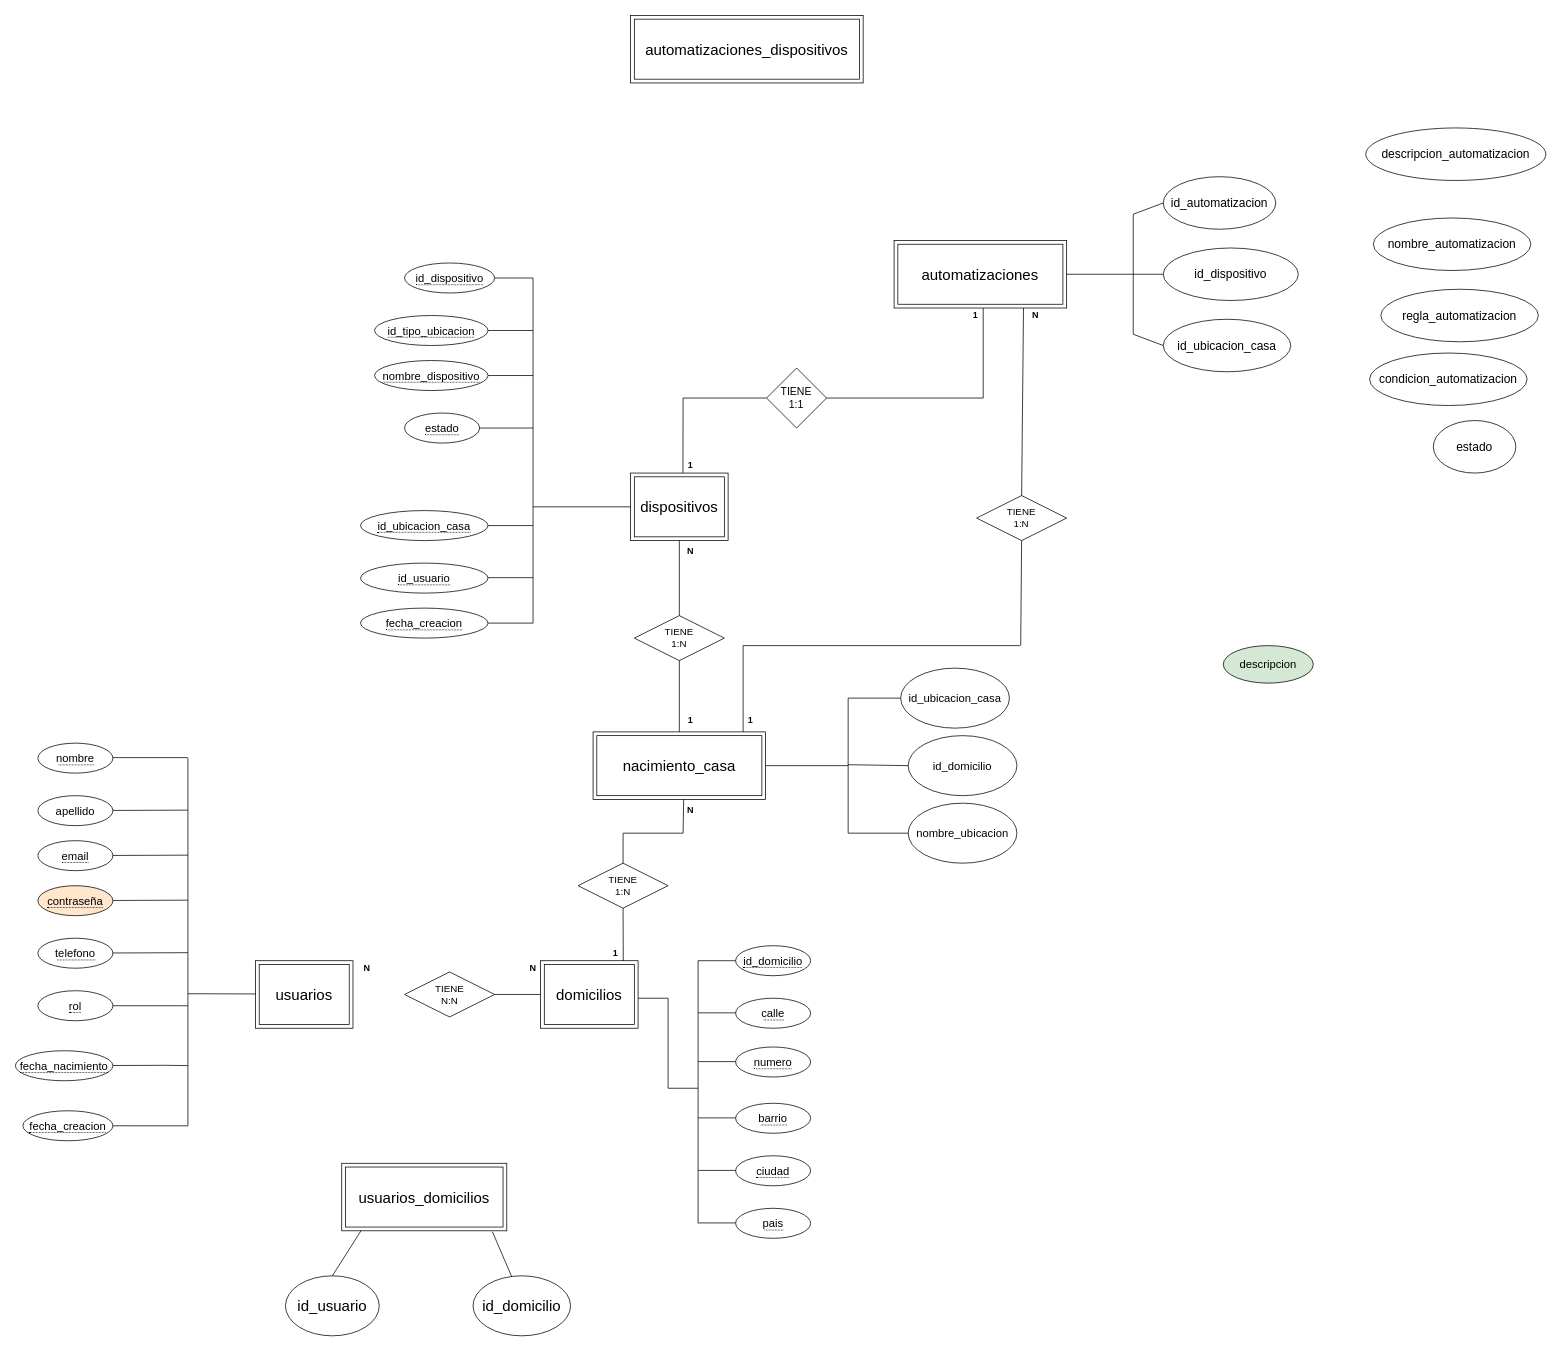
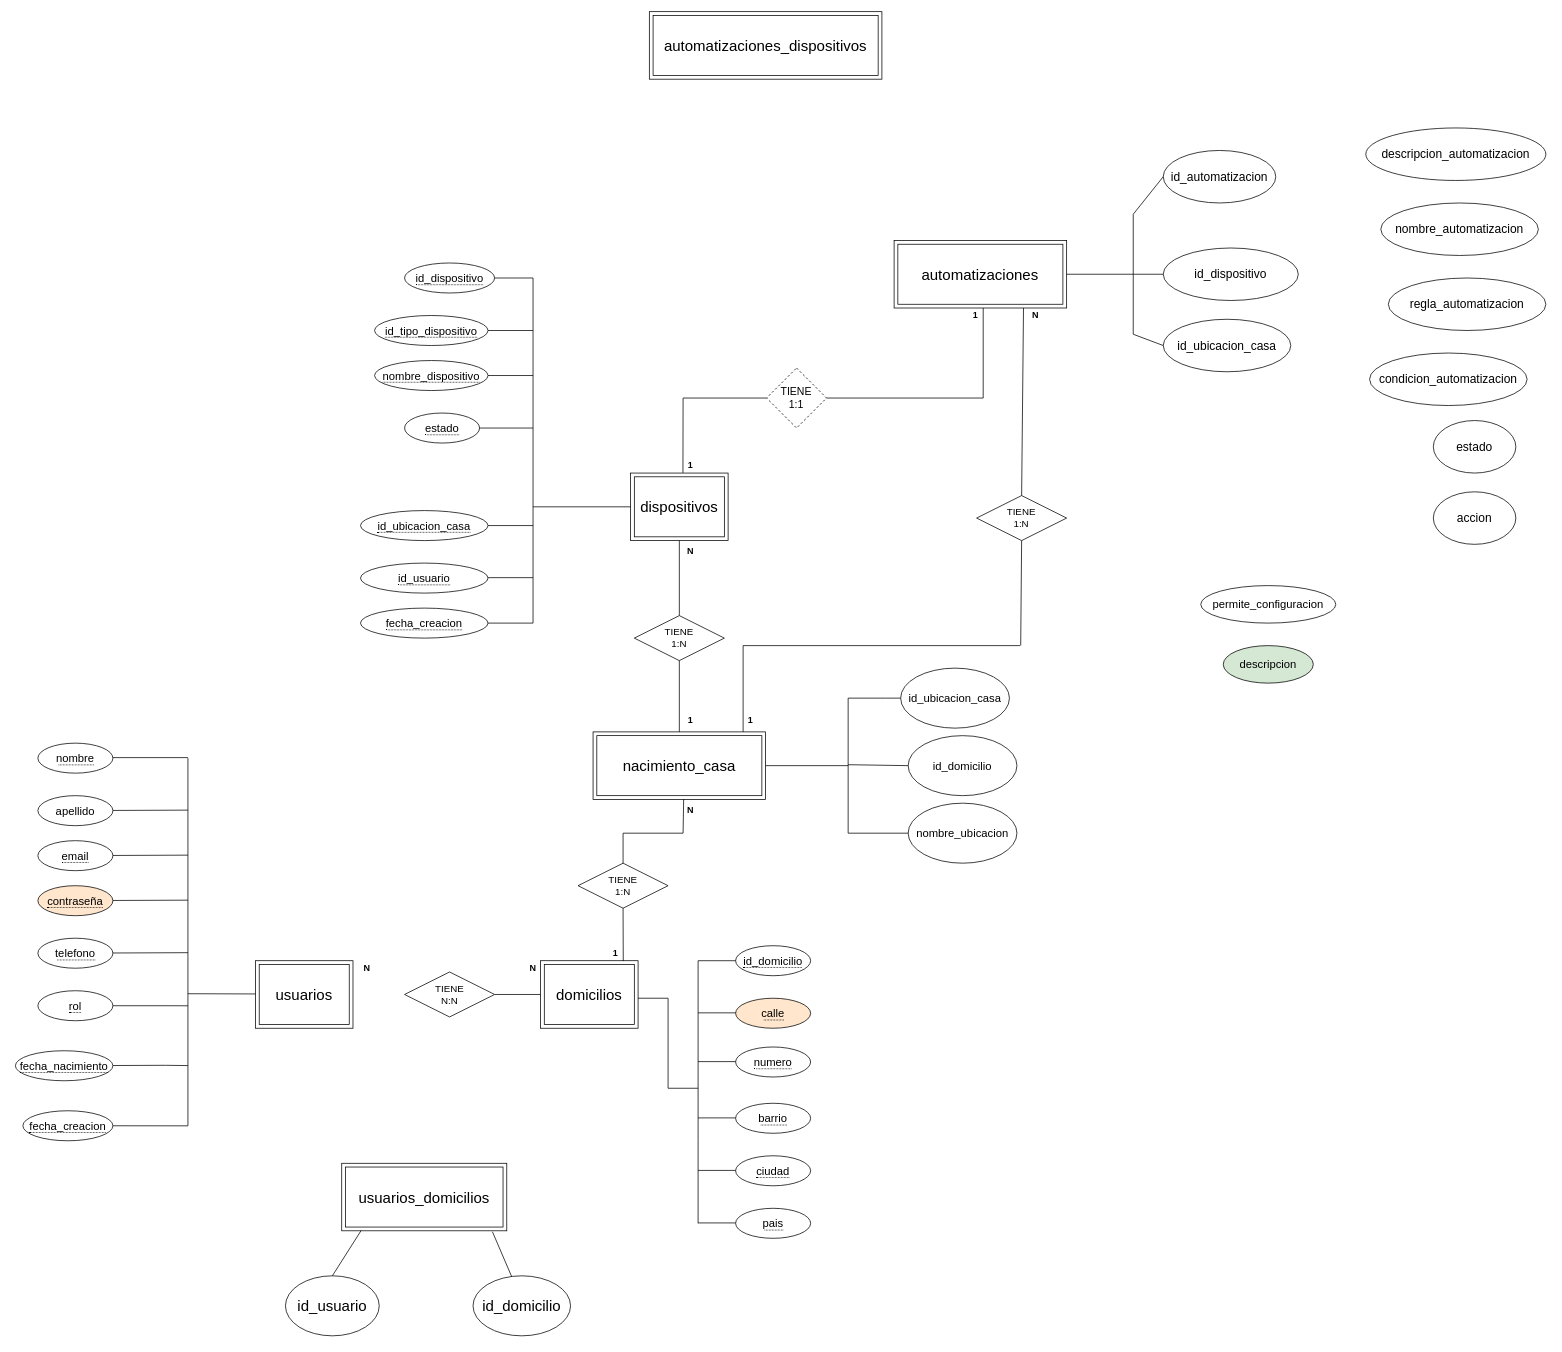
(747, 49) -> (765, 45)
(1219, 203) -> (1219, 177)
(1452, 244) -> (1459, 229)
(1459, 315) -> (1467, 304)
(431, 330) -> (431, 330)
(796, 398) -> (796, 398)
none -> (1474, 518)
none -> (1268, 604)
(773, 1013) -> (773, 1013)
